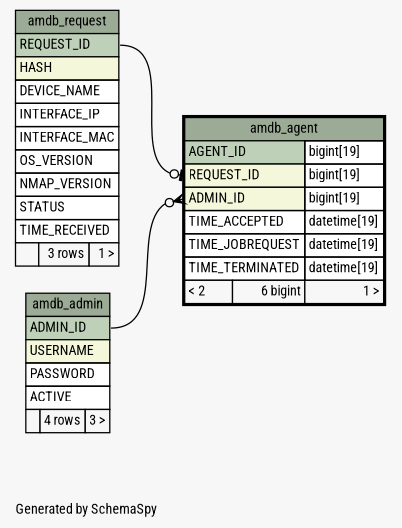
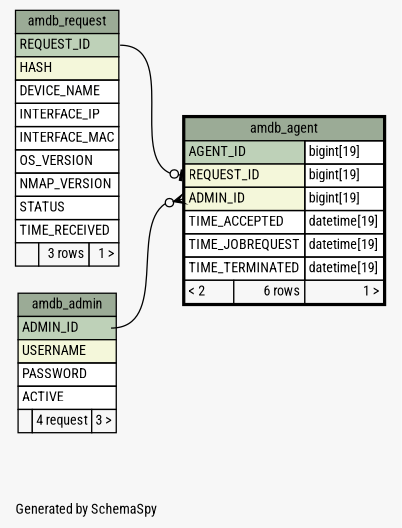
(281, 291) -> (282, 291)
(63, 420) -> (62, 420)
